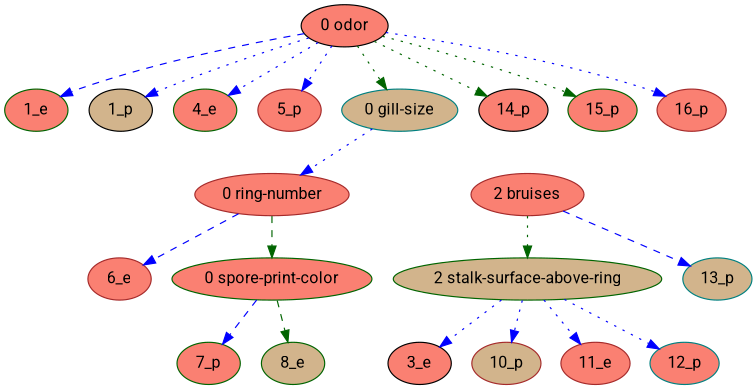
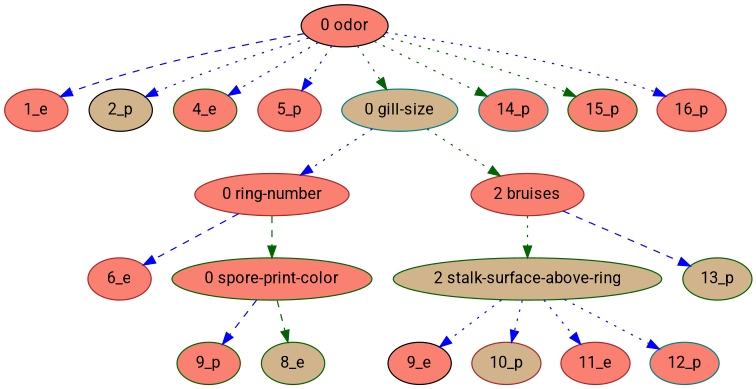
(36, 110) -> (36, 110)
(121, 110) -> (121, 110)
(513, 110) -> (513, 110)
none -> (459, 149)
(717, 279) -> (717, 279)
(209, 363) -> (209, 363)
(420, 363) -> (420, 363)
